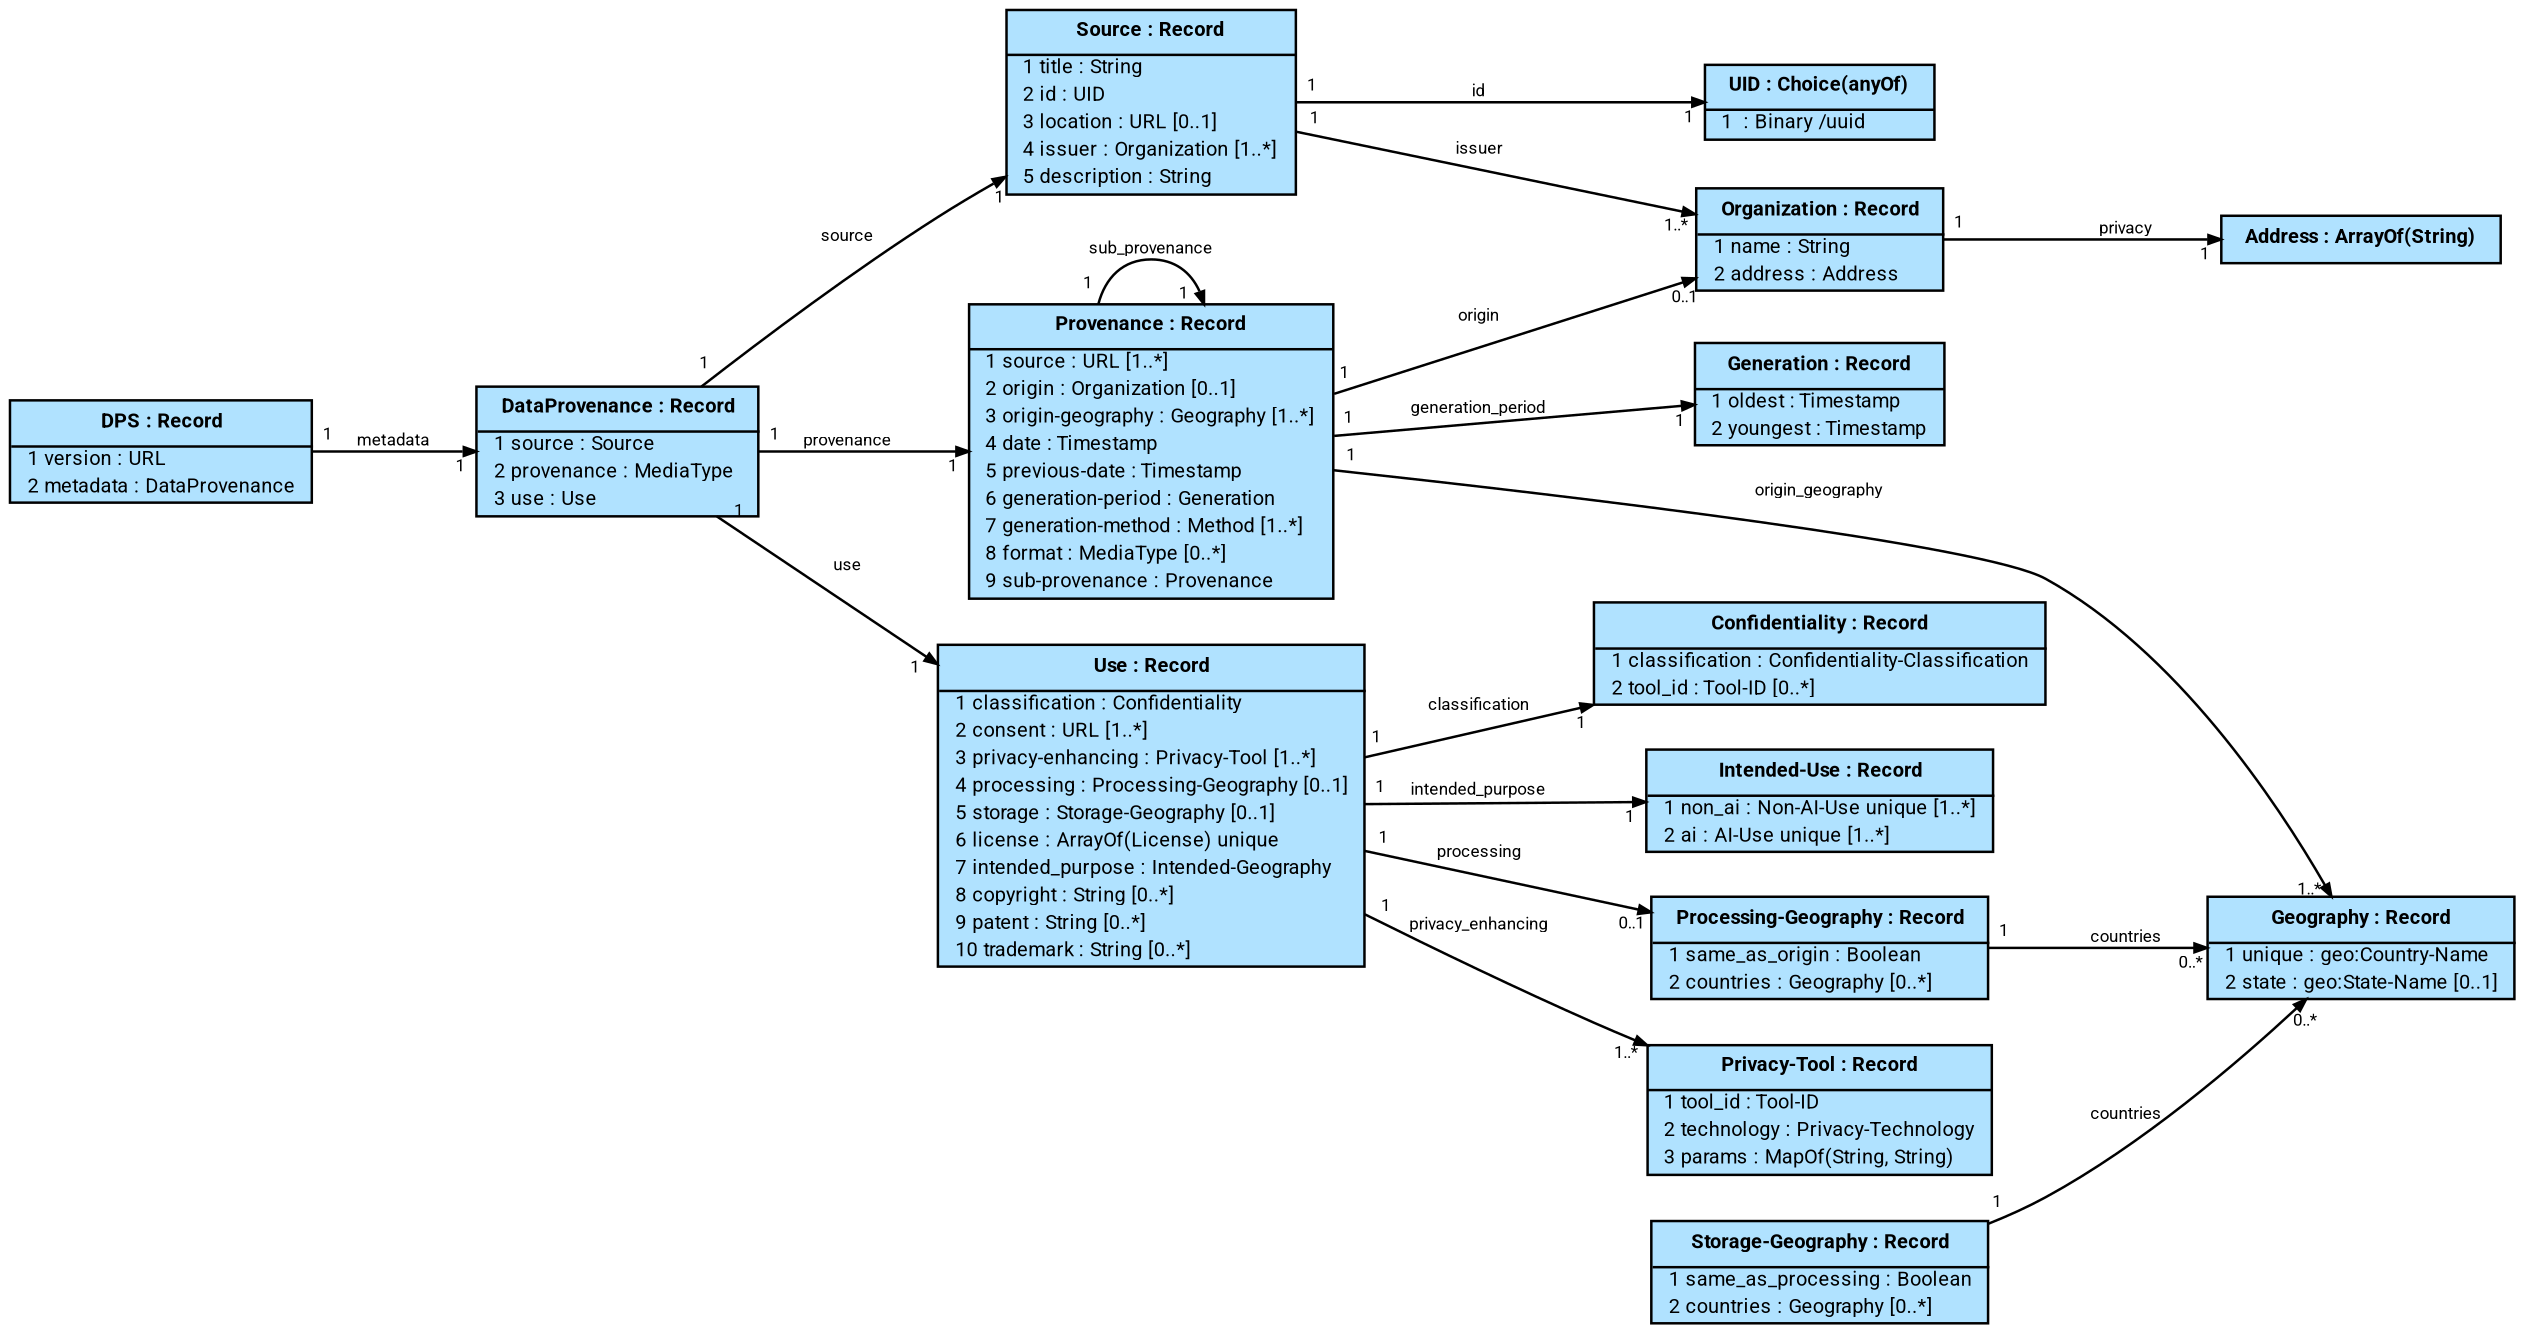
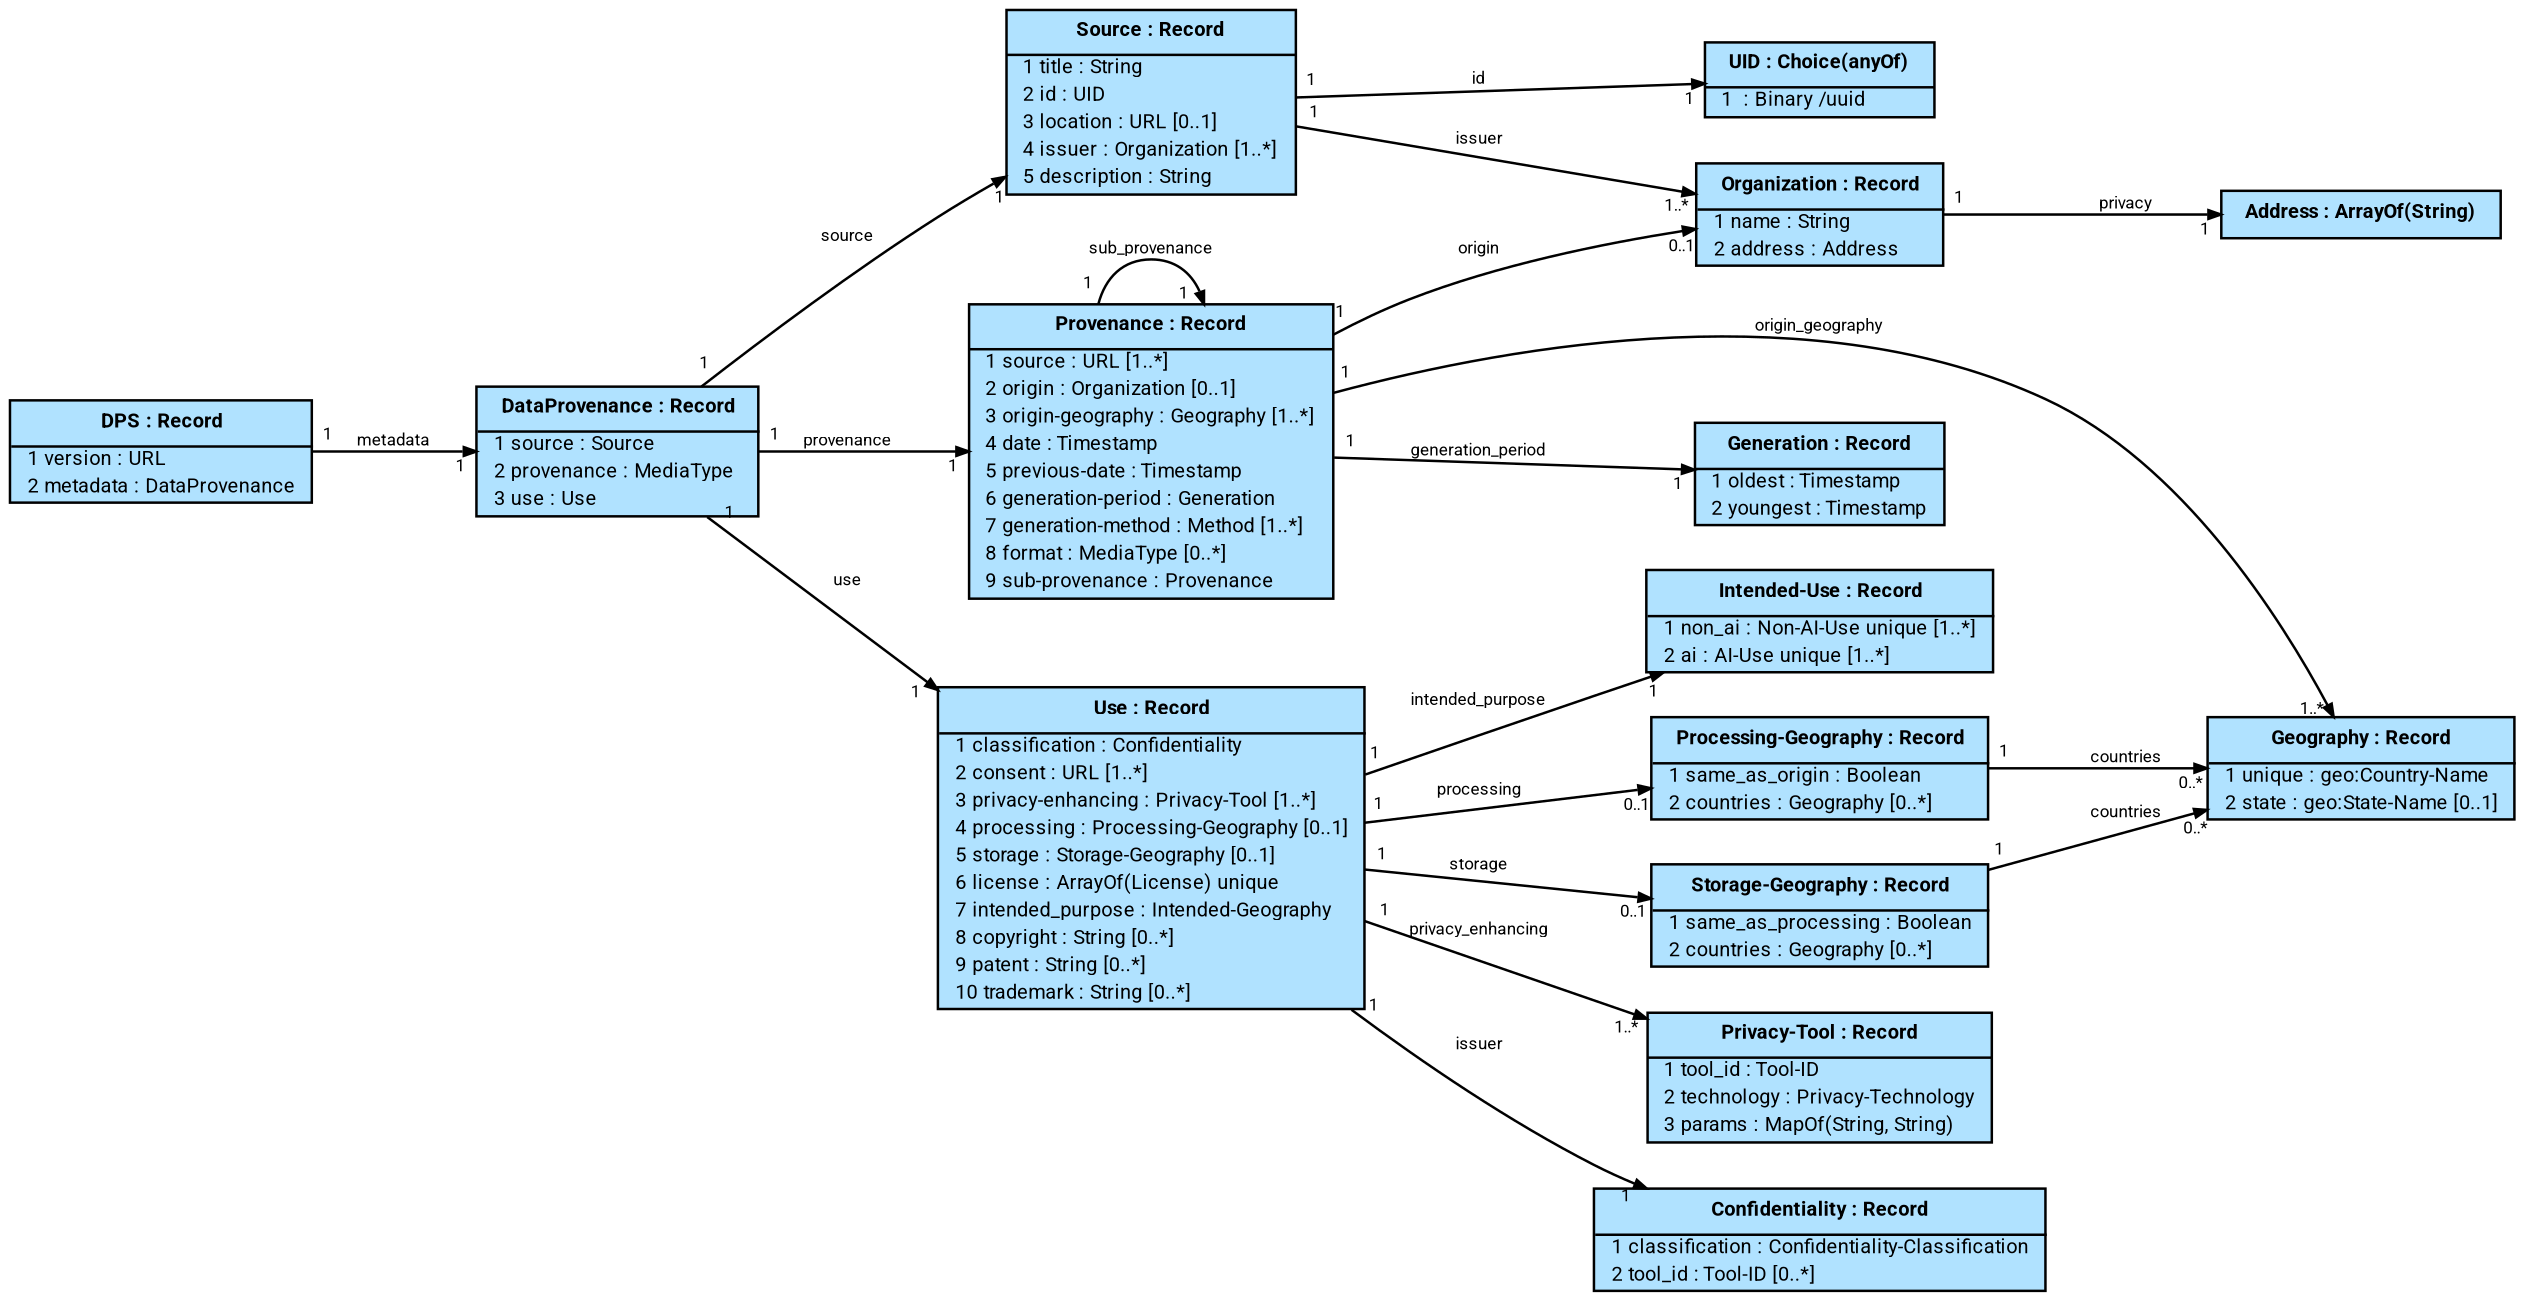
(1479, 706) -> (1479, 1045)
none -> (1501, 883)
